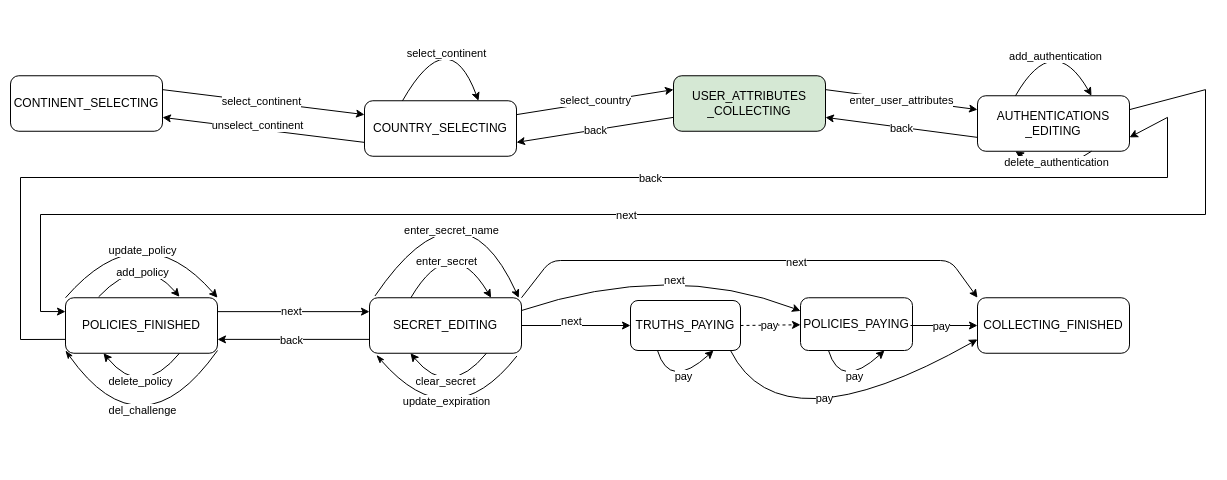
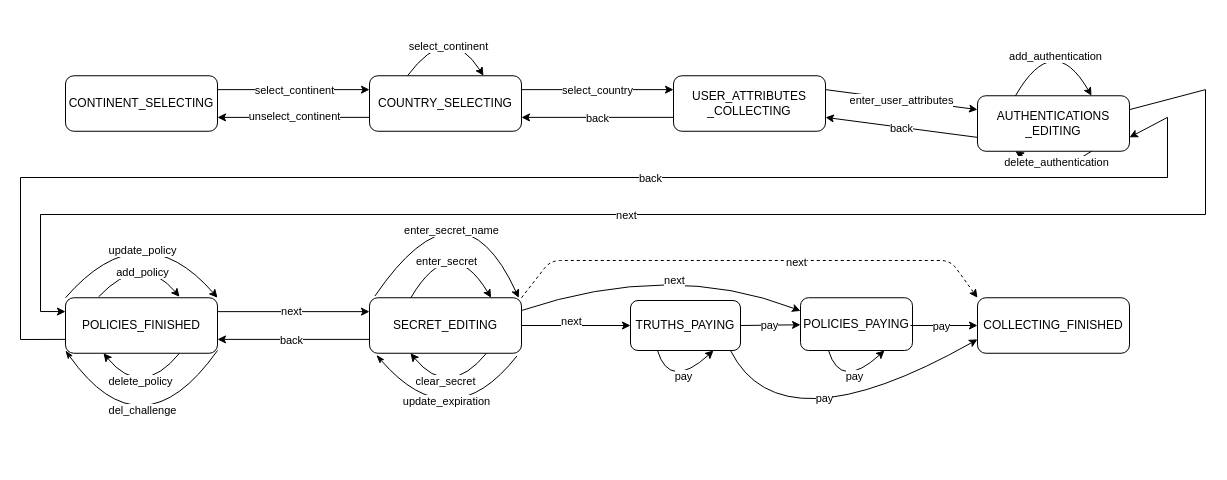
(87, 104) -> (142, 104)
(750, 104) -> (750, 104)
(441, 129) -> (446, 104)
(651, 261) -> (651, 261)
(750, 325) -> (750, 325)
